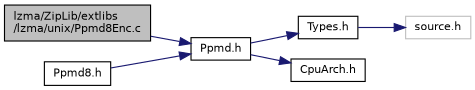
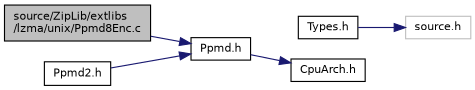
(78, 23) -> (78, 23)
(269, 39) -> none
(78, 74) -> (78, 74)
